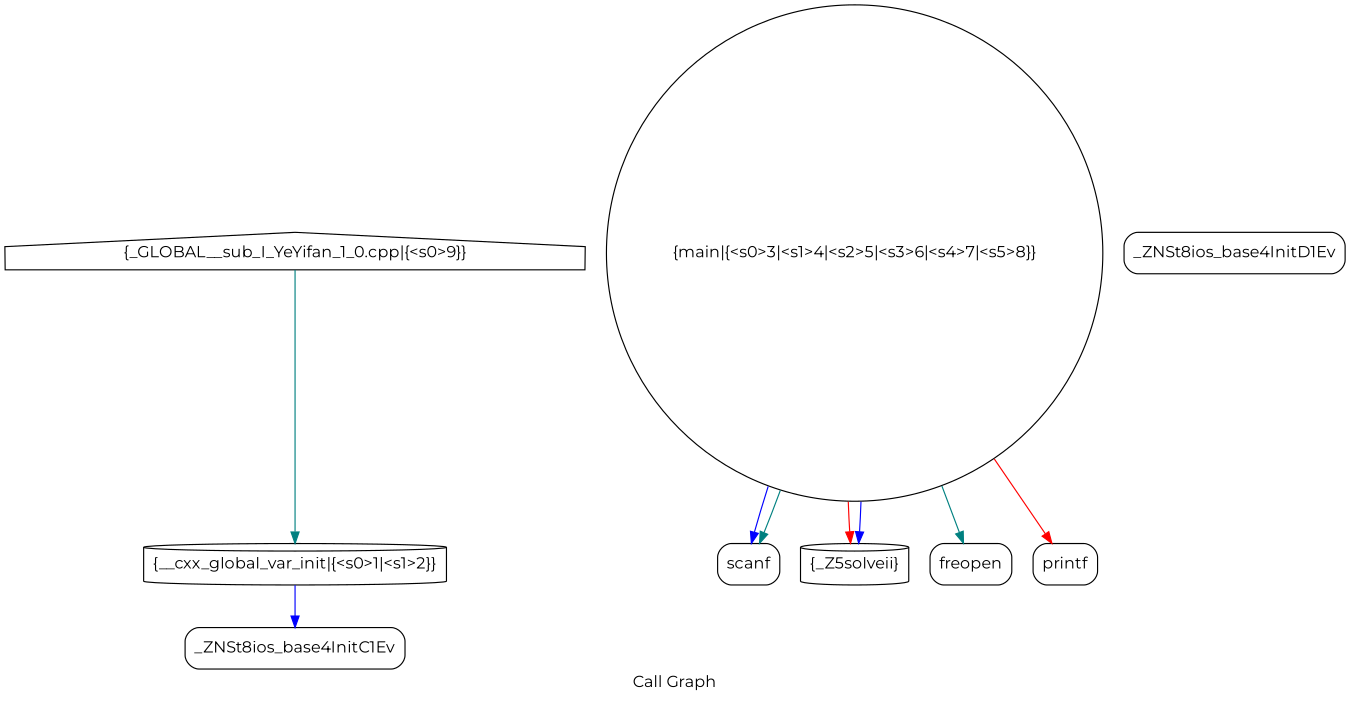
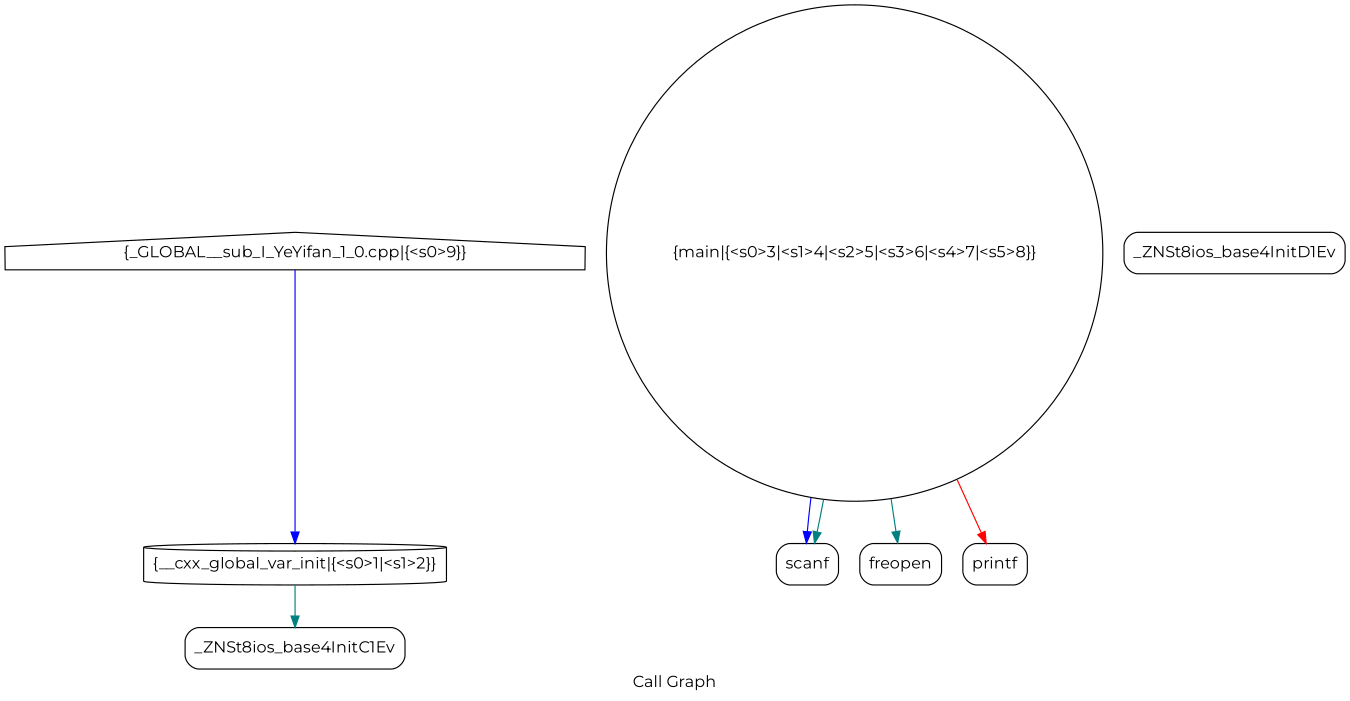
(295, 401) -> (295, 401)
(855, 564) -> none
(295, 601) -> (295, 601)
